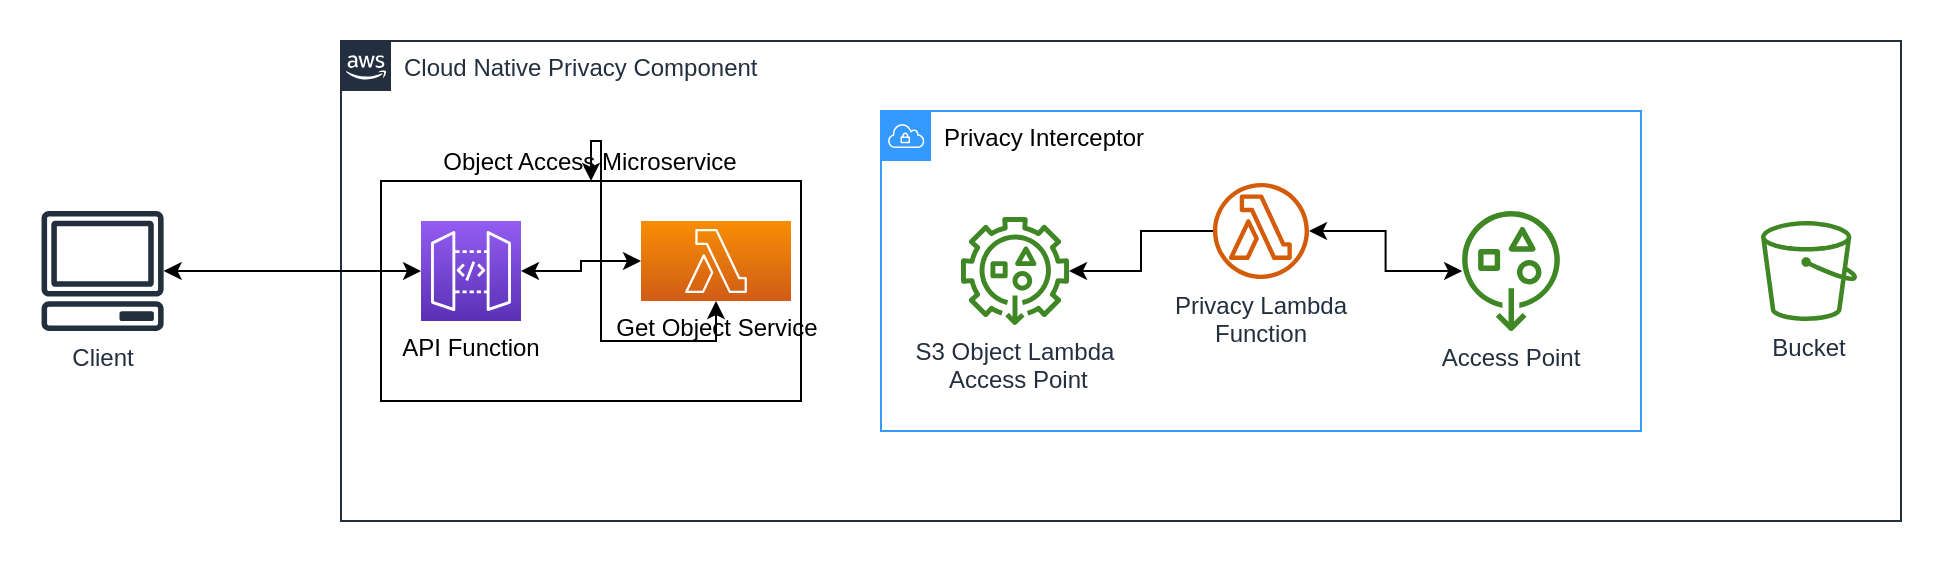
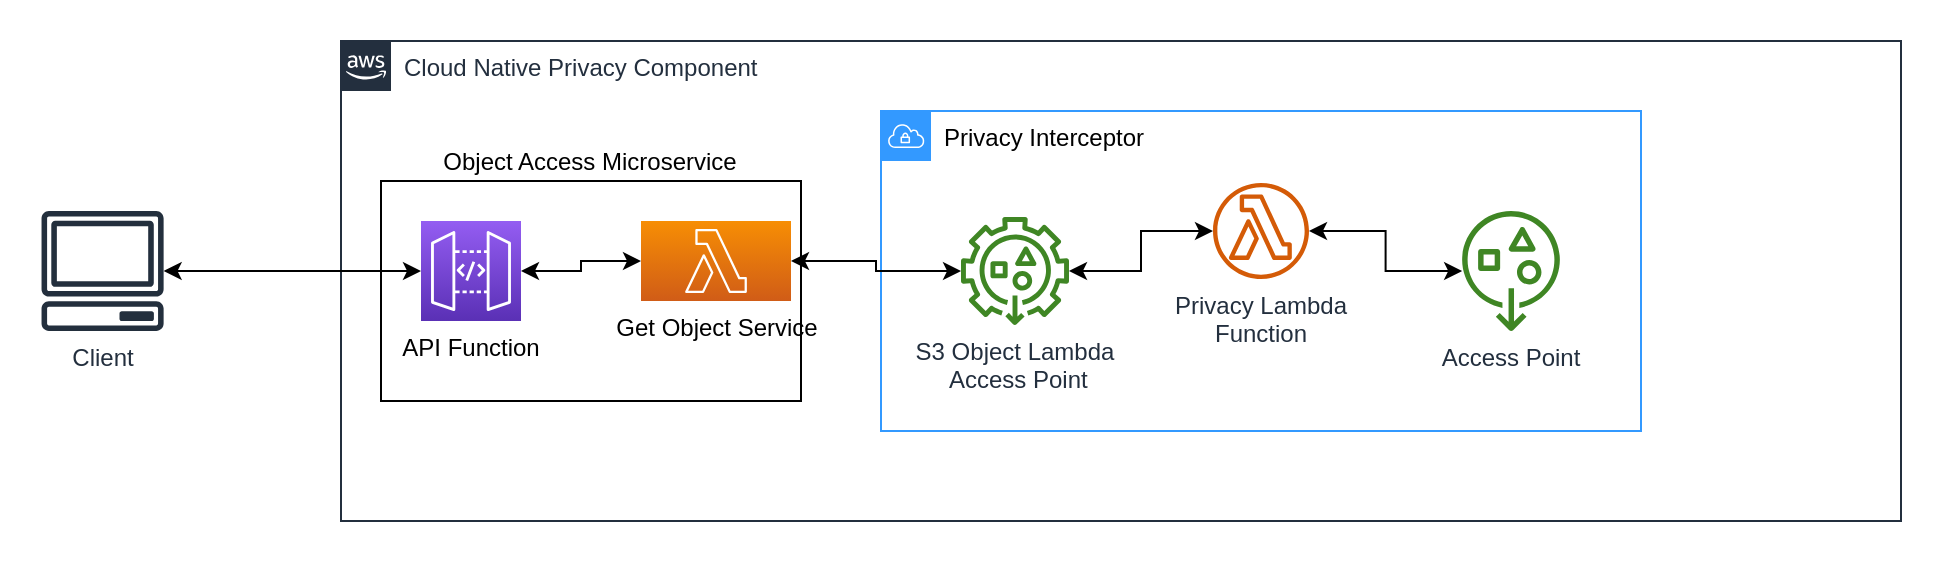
(1204, 231) -> (1198, 231)
(1809, 271) -> none
(601, 294) -> (876, 266)
